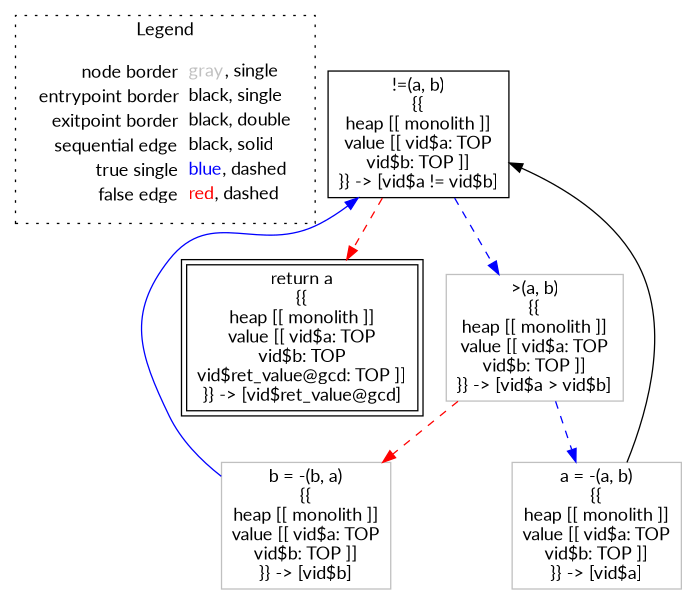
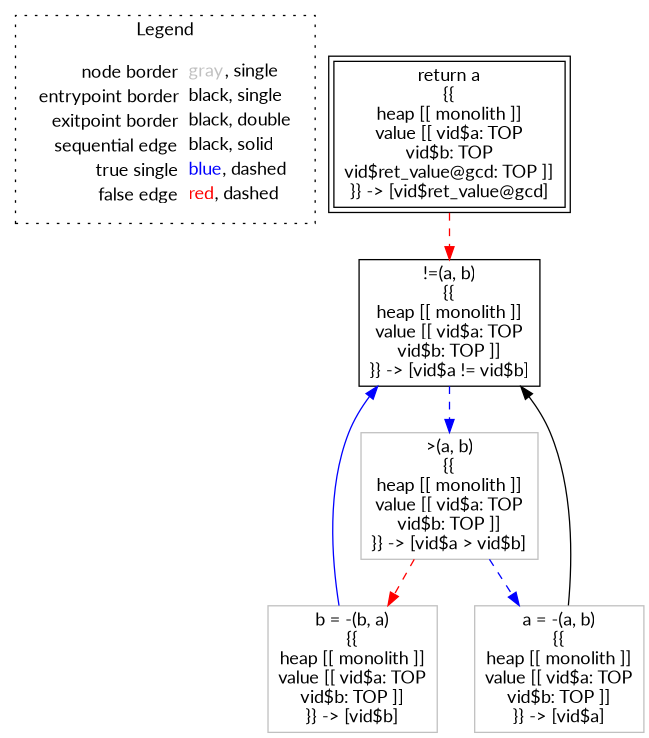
(368, 223) -> (450, 230)
